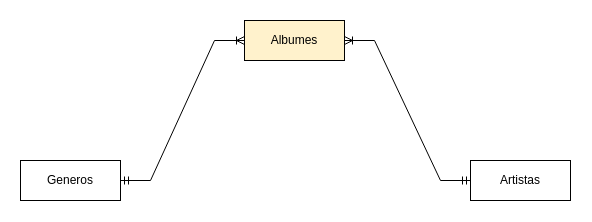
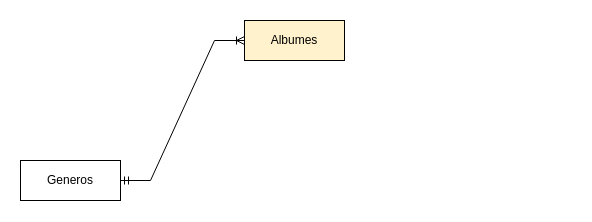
(408, 111) -> none
(521, 181) -> none
